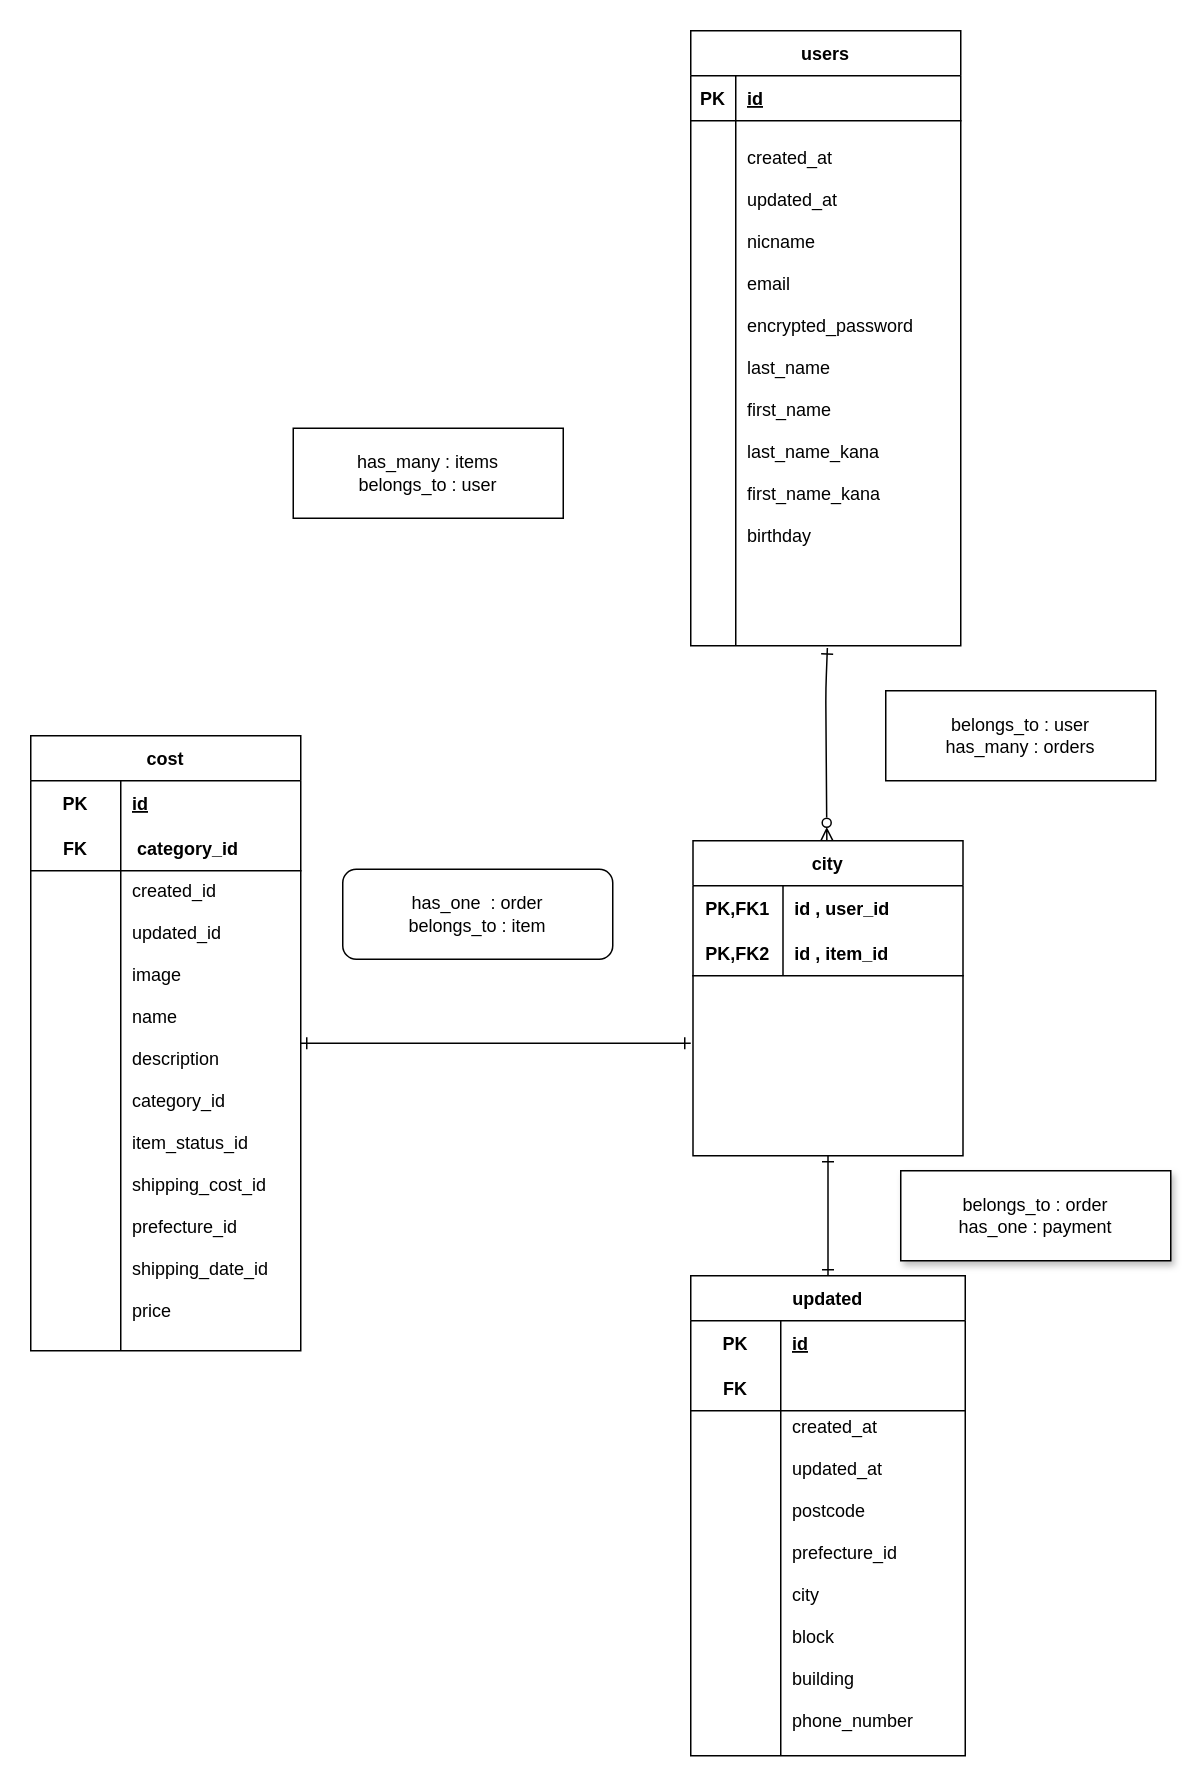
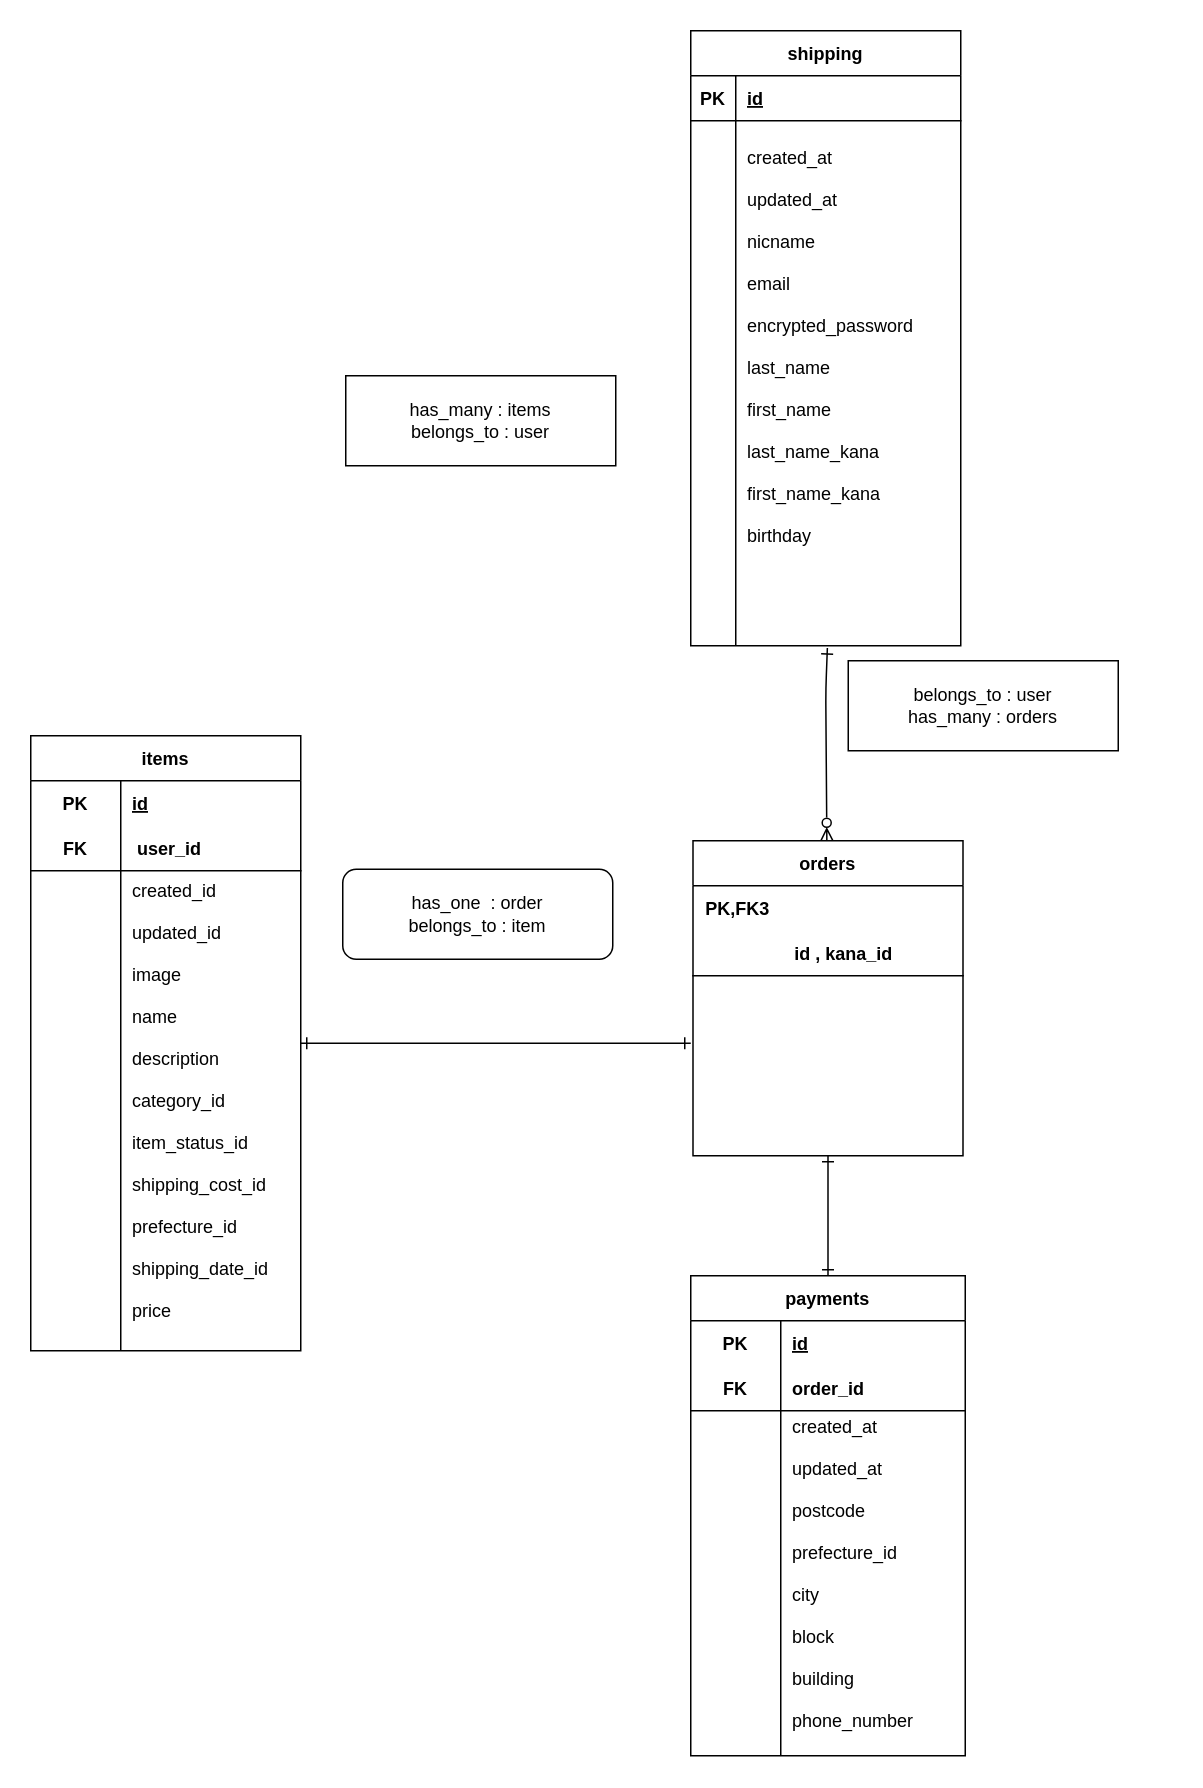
(825, 54) -> (825, 54)
(428, 473) -> (481, 421)
(1021, 736) -> (983, 706)
(165, 759) -> (165, 759)
(185, 849) -> (165, 849)
(827, 864) -> (827, 864)
(873, 908) -> none
(737, 909) -> (737, 909)
(738, 953) -> none
(841, 954) -> (843, 954)
(1036, 1216) -> none
(827, 1299) -> (827, 1299)
none -> (873, 1388)
